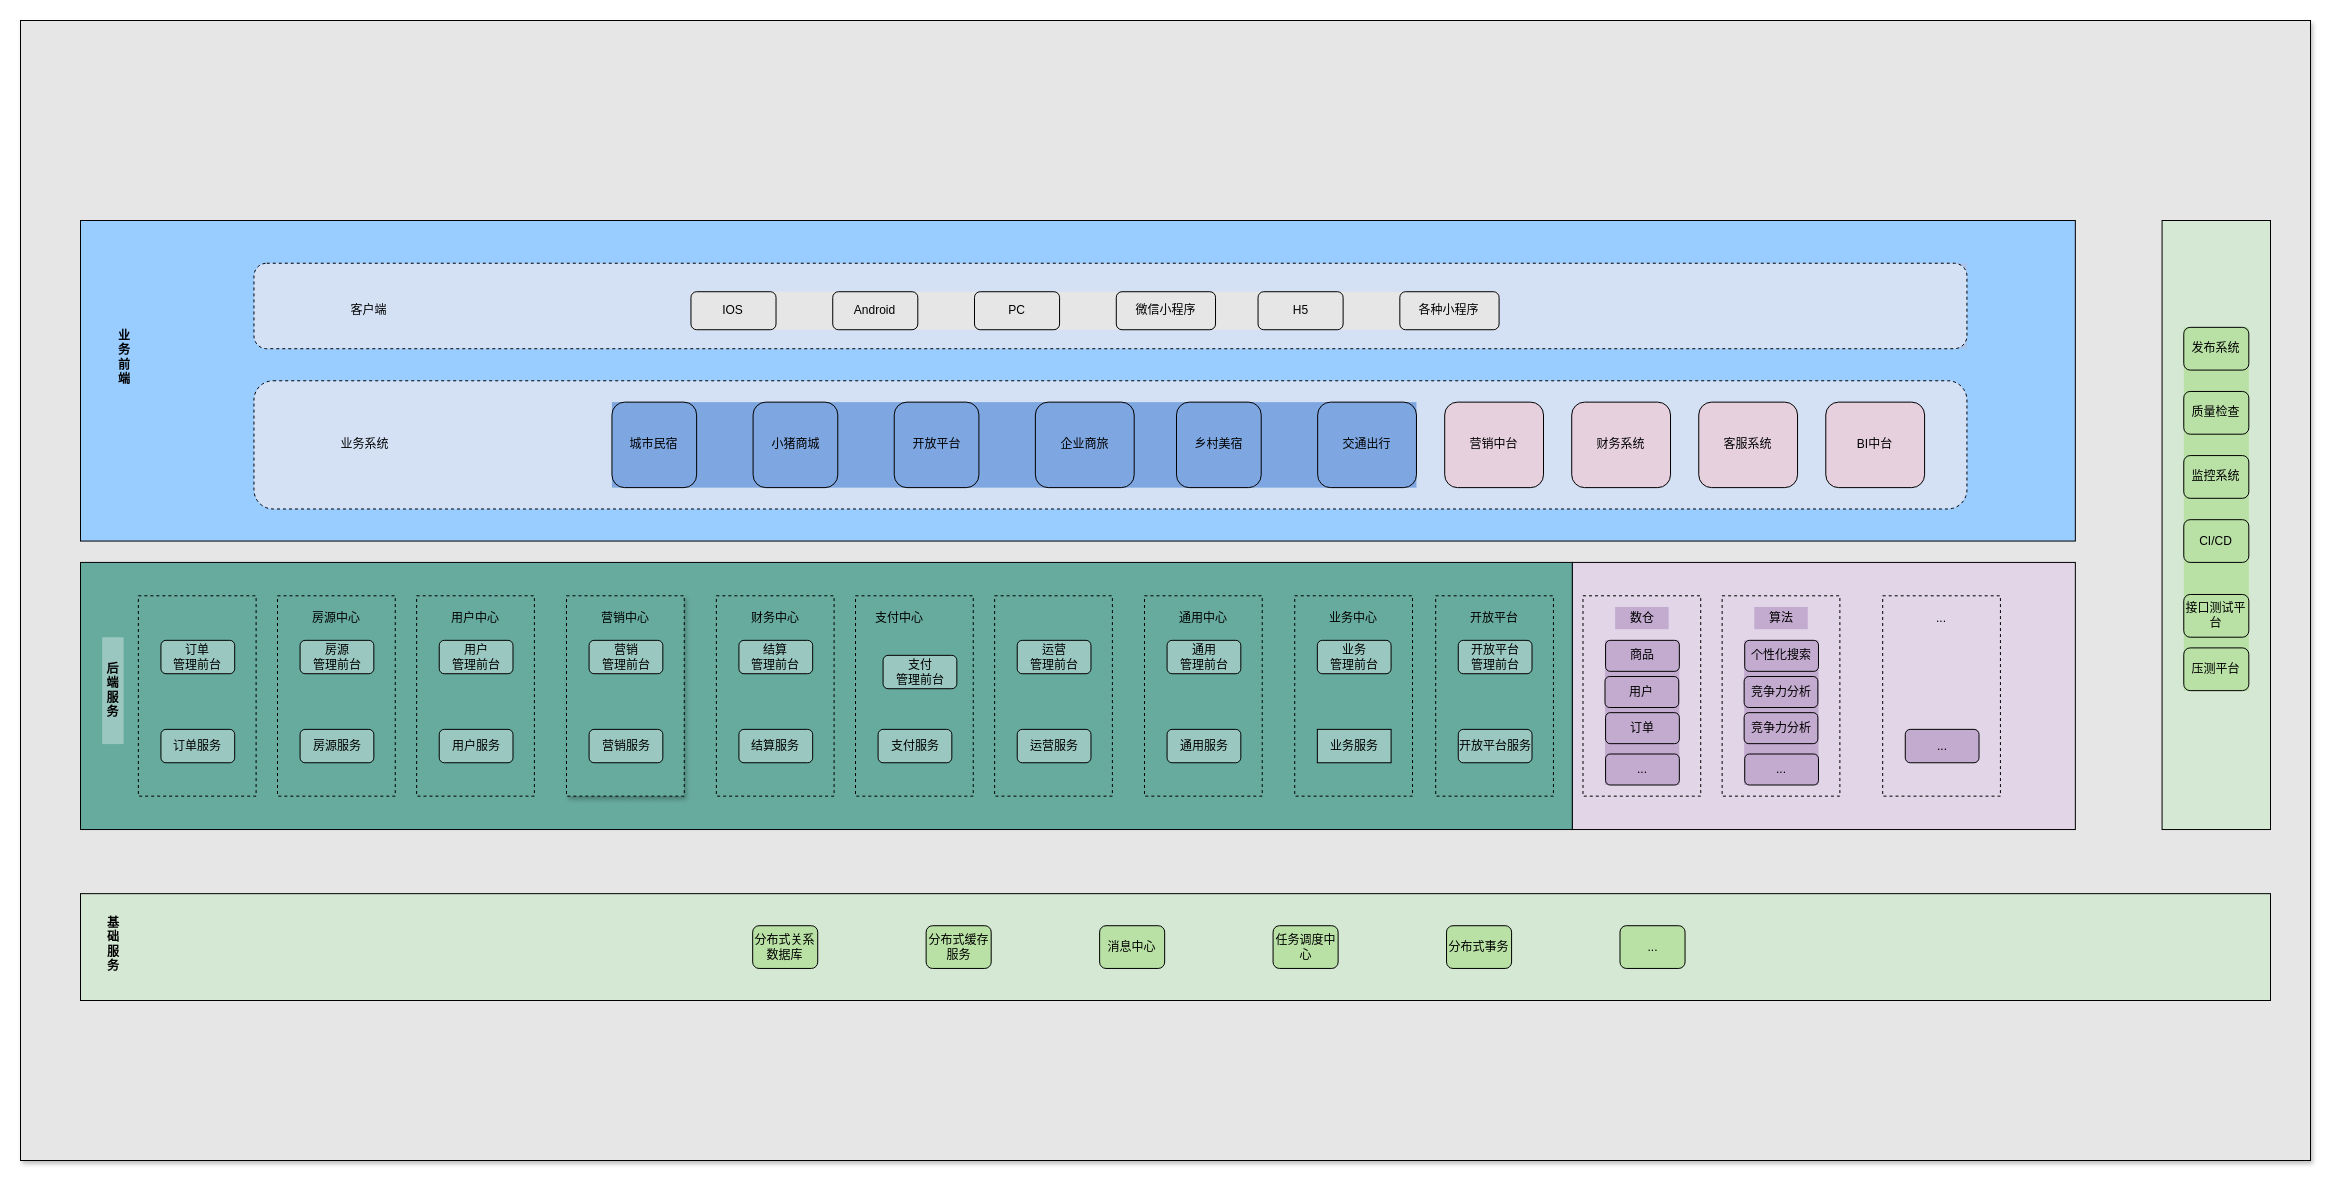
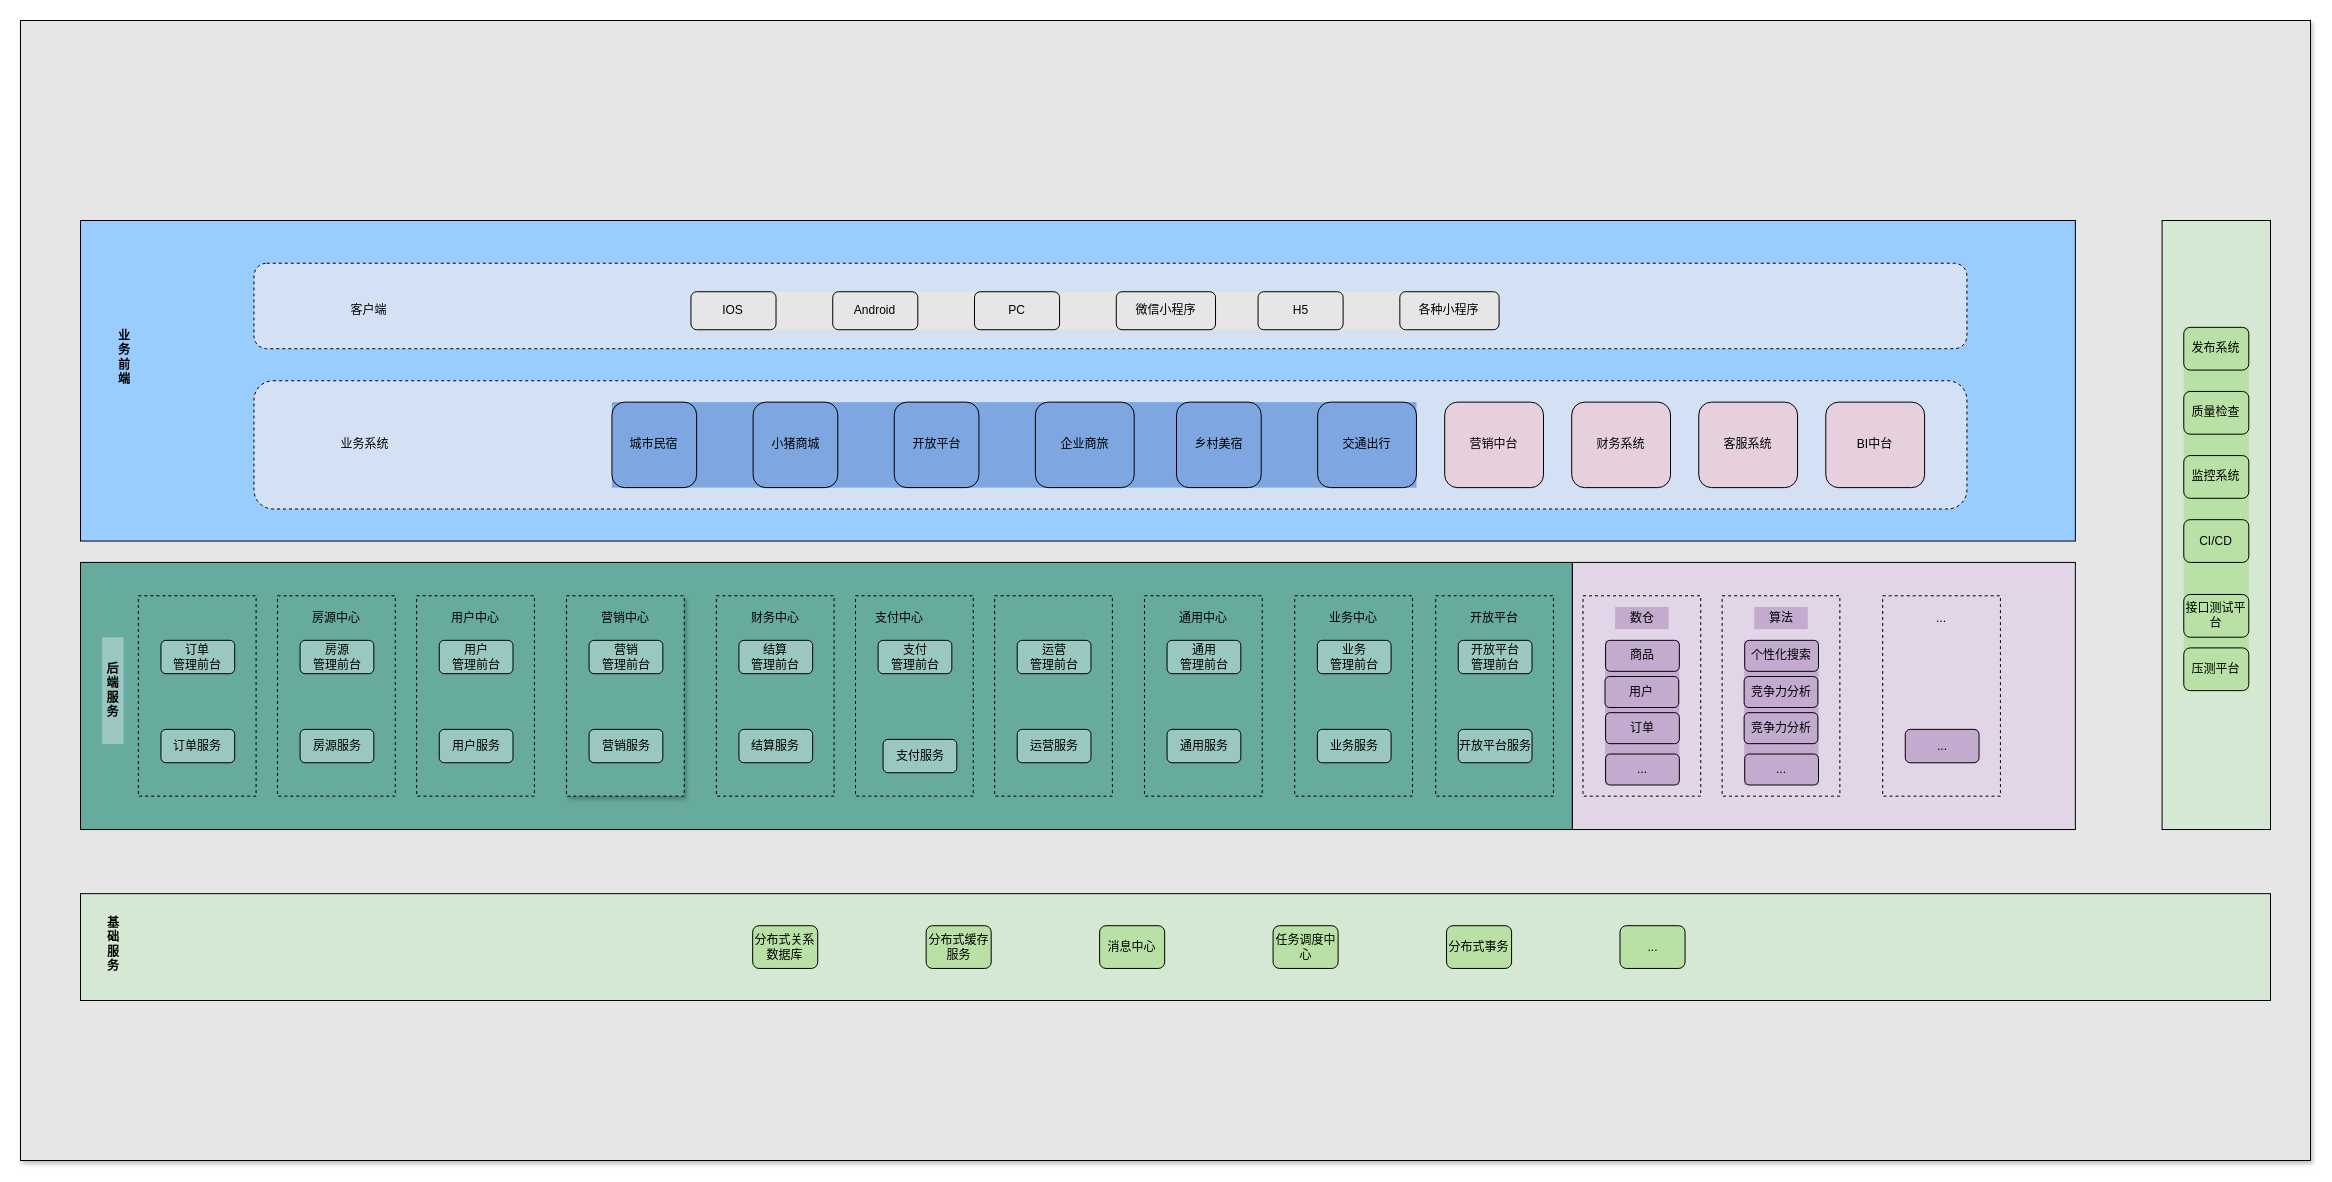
(920, 672) -> (915, 657)
(915, 746) -> (920, 756)
(1354, 746) -> (1354, 746)
